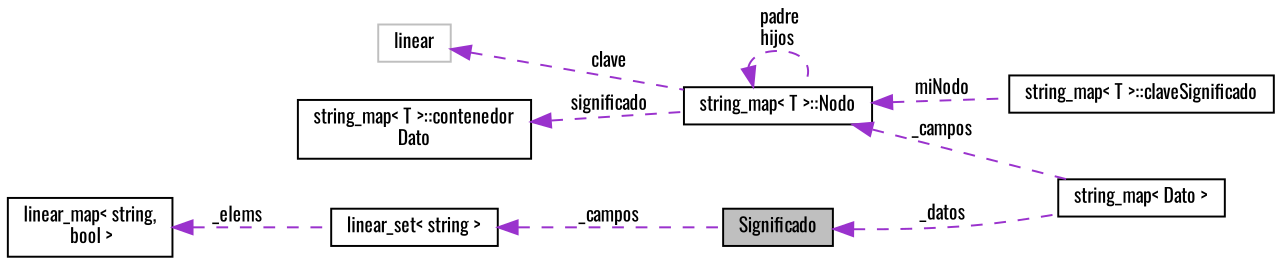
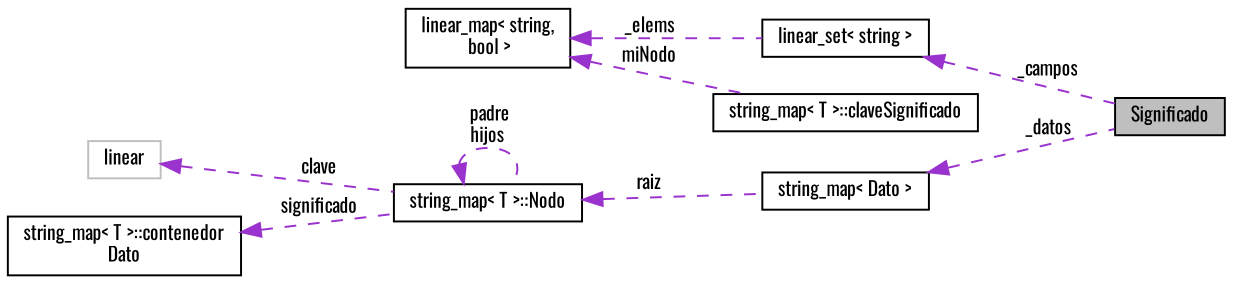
(951, 100) -> (668, 78)
(941, 130) -> (648, 184)
(956, 227) -> (1031, 148)
